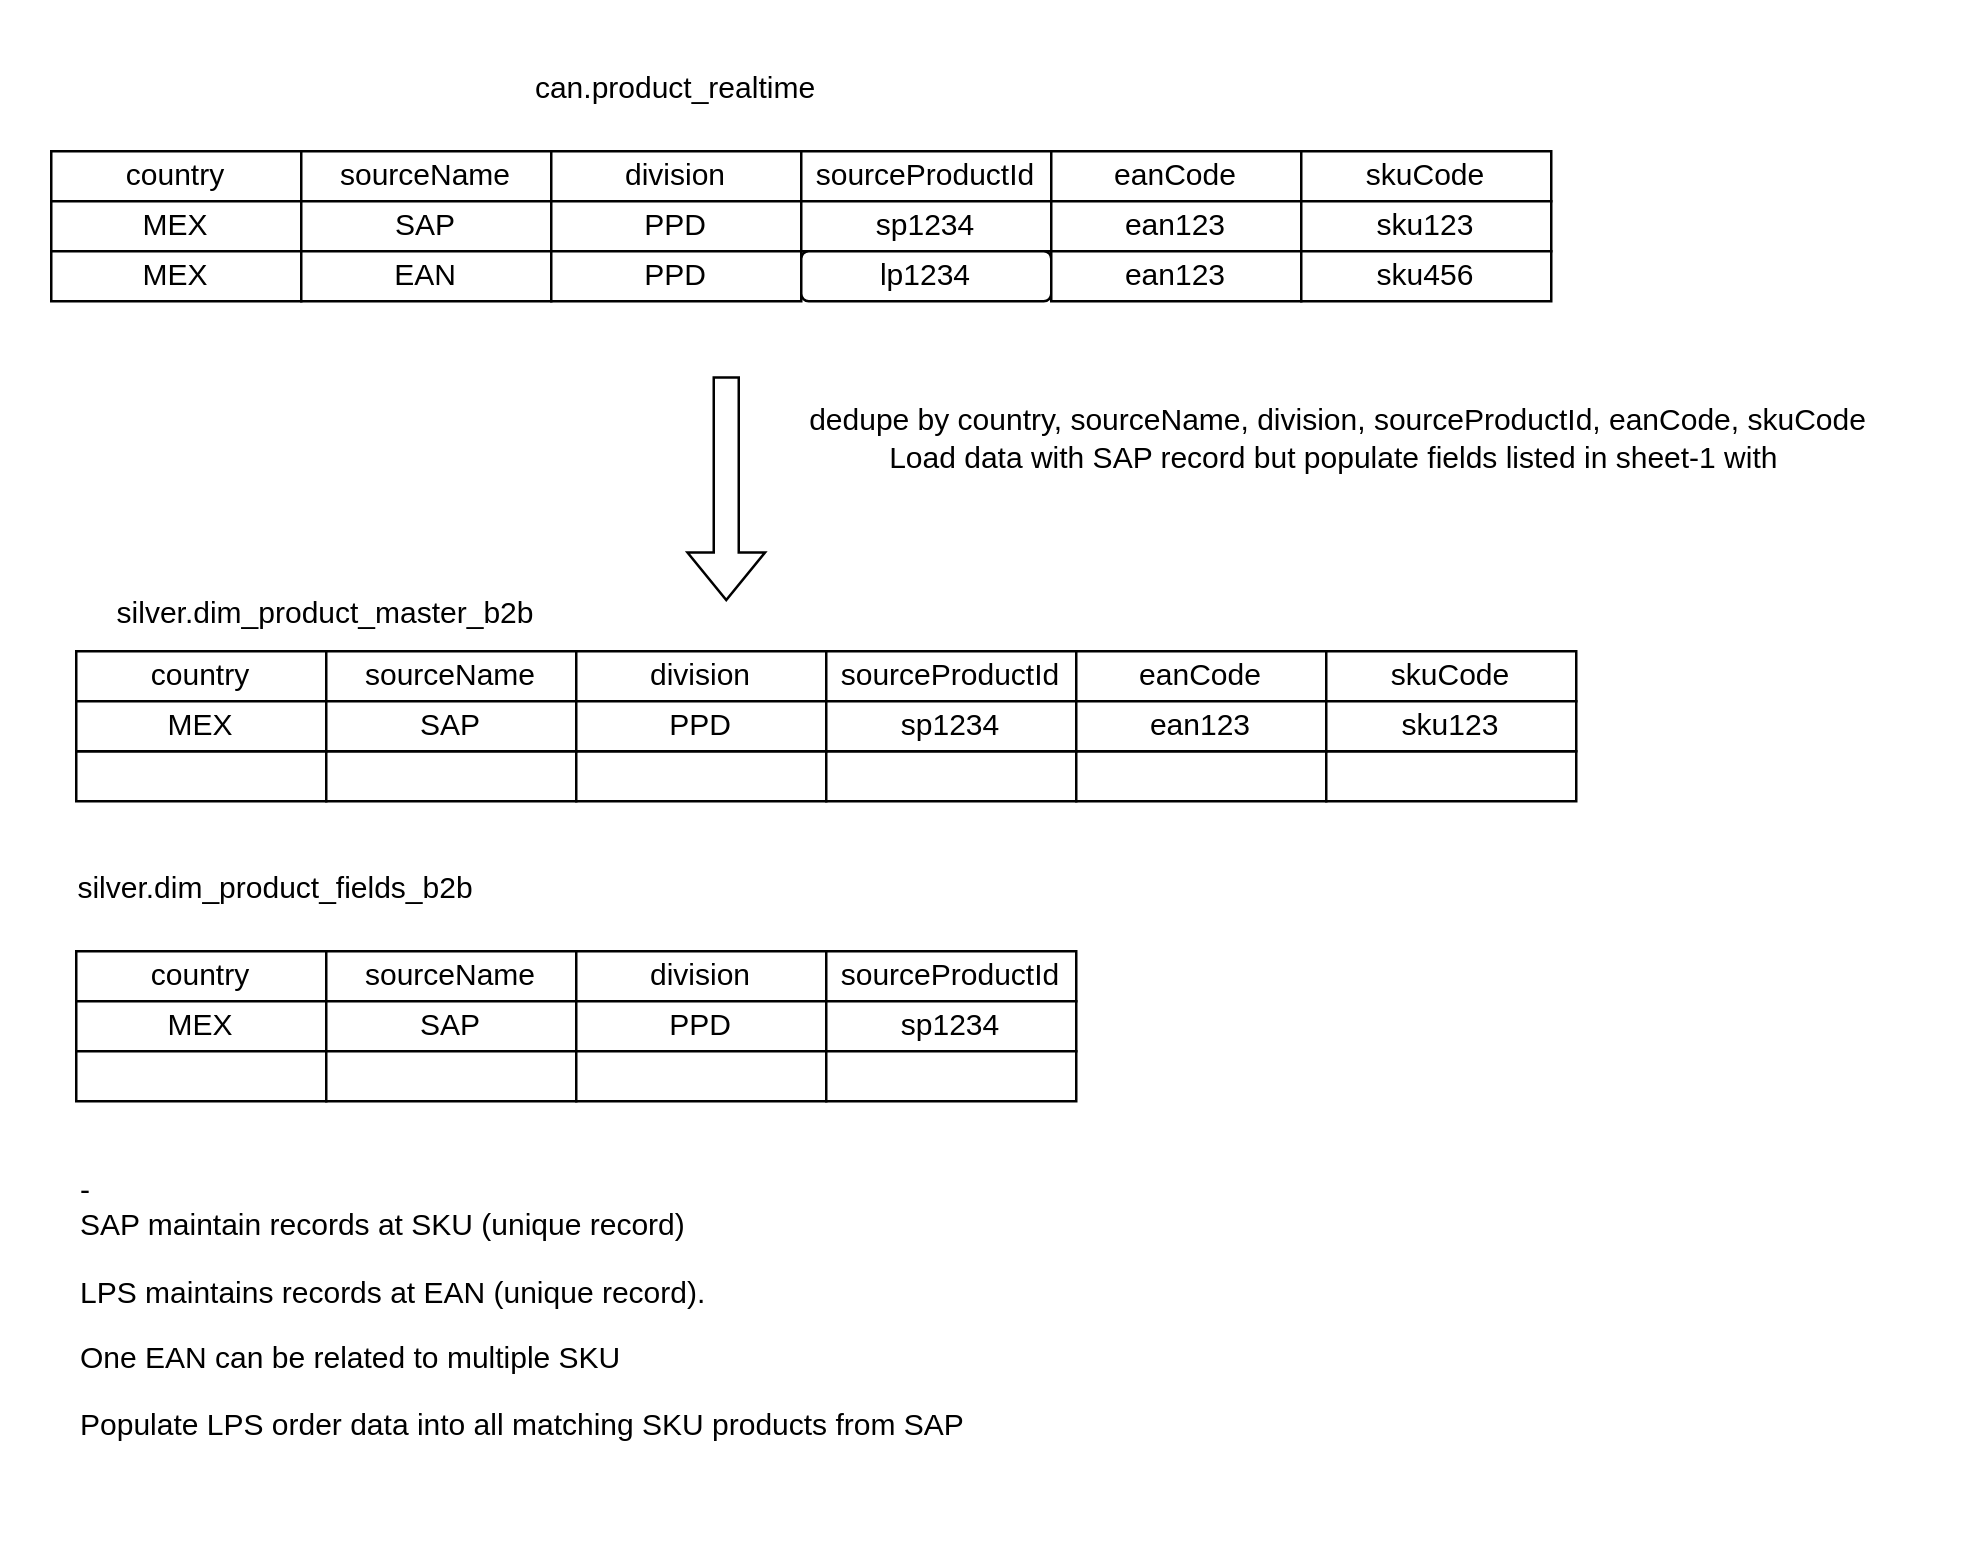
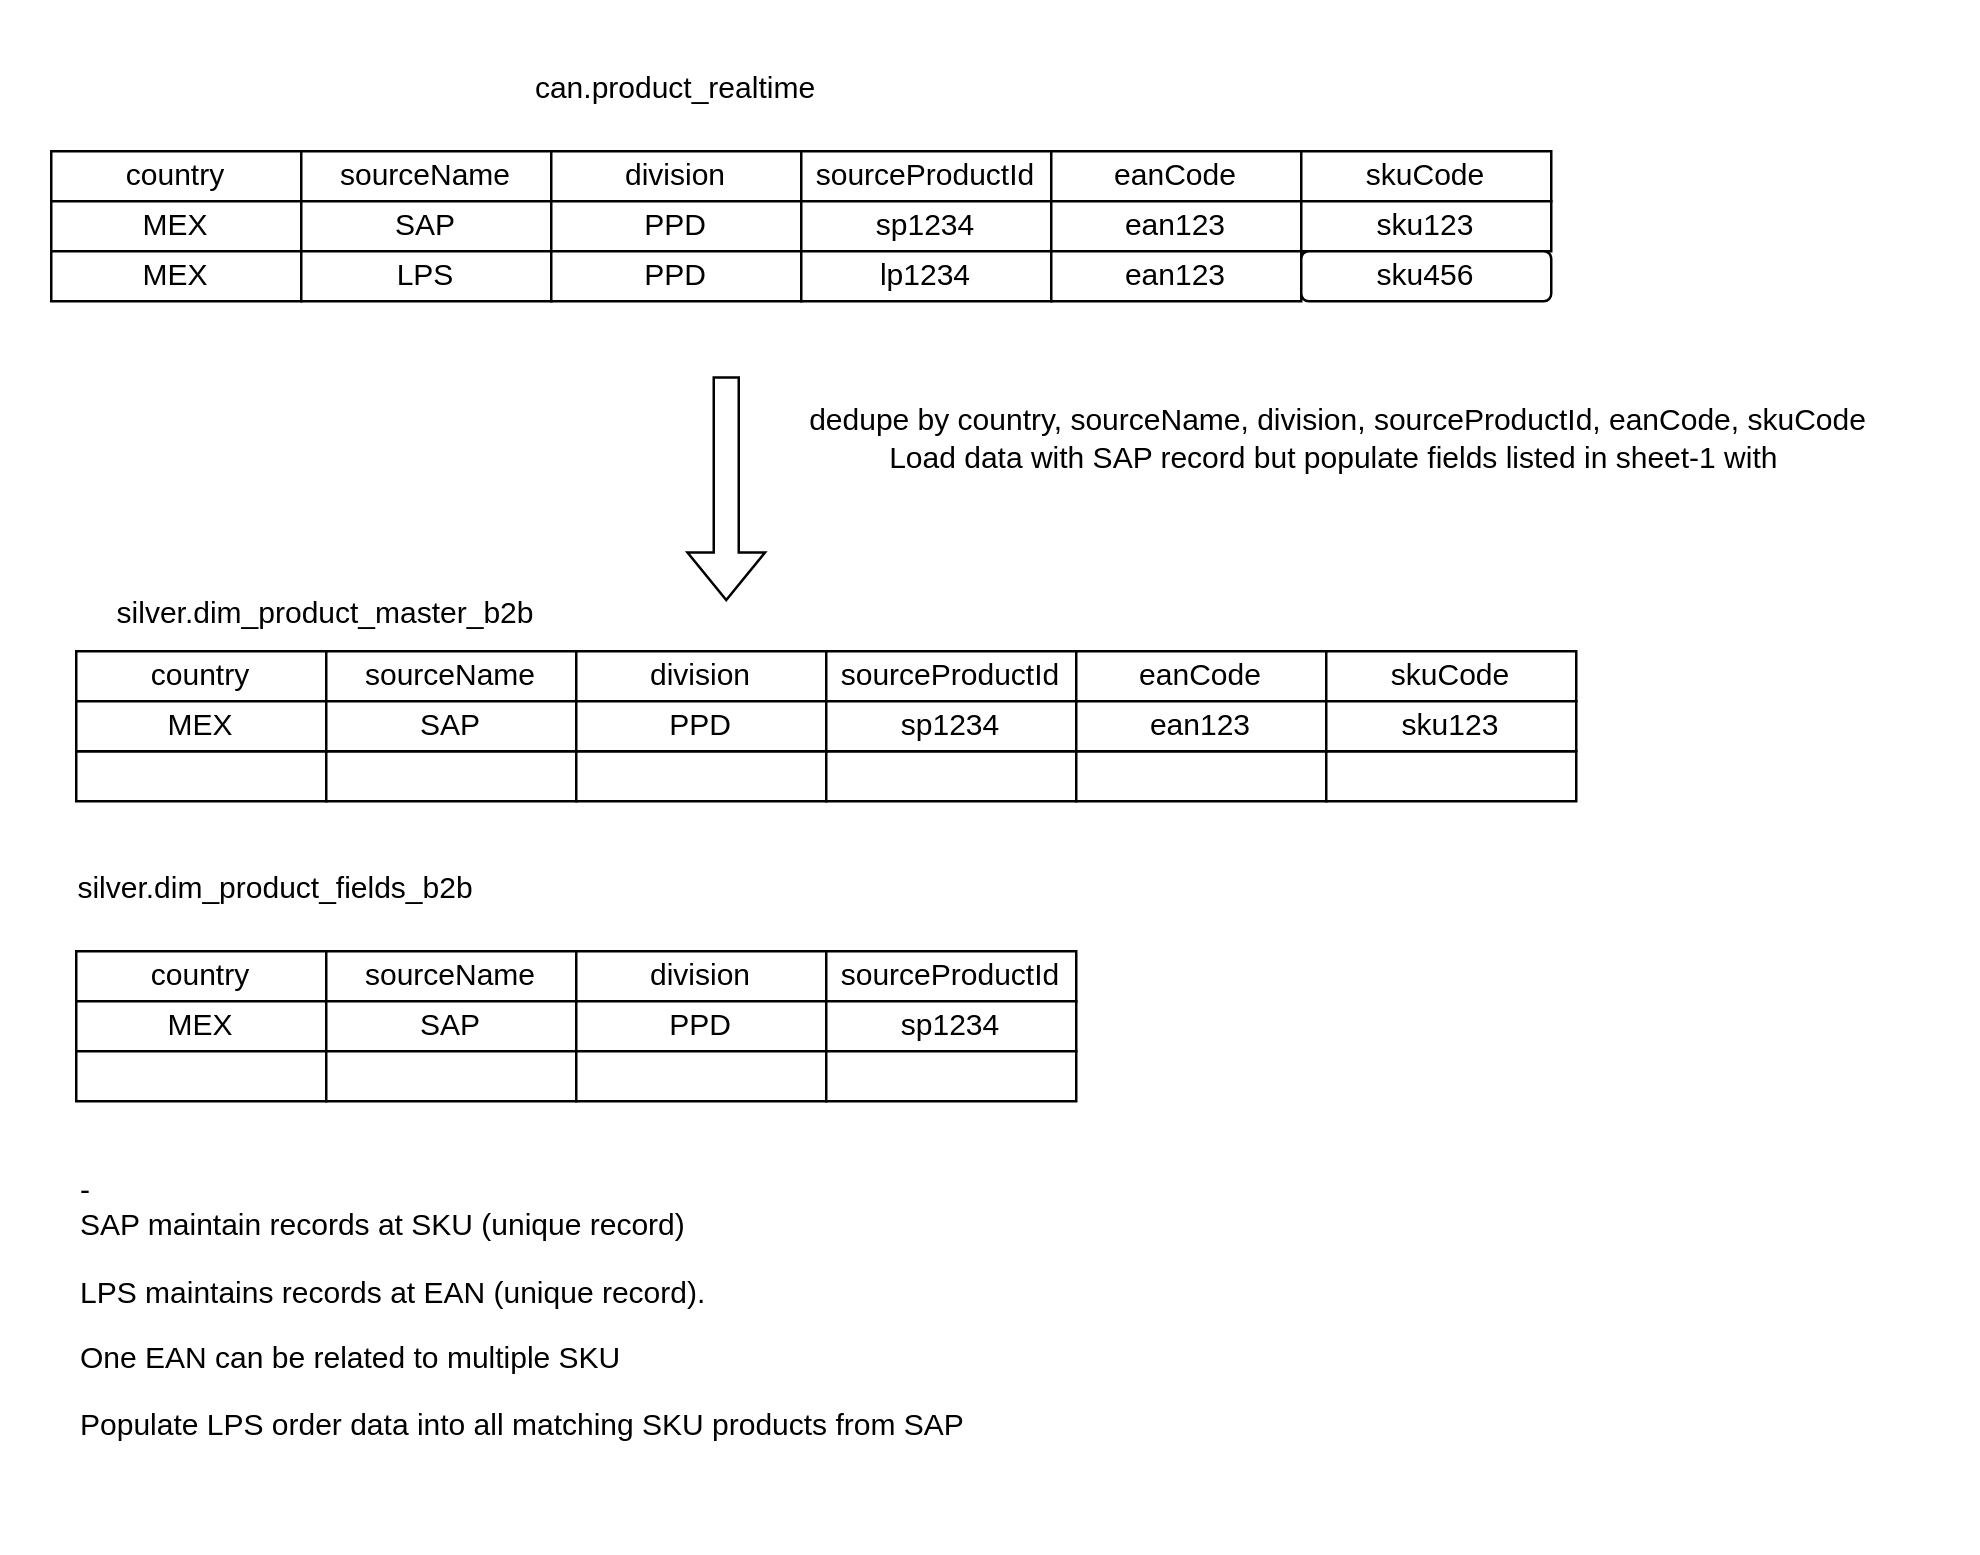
(426, 276) -> (426, 276)
(926, 276) -> (926, 276)
(1426, 276) -> (1426, 276)
